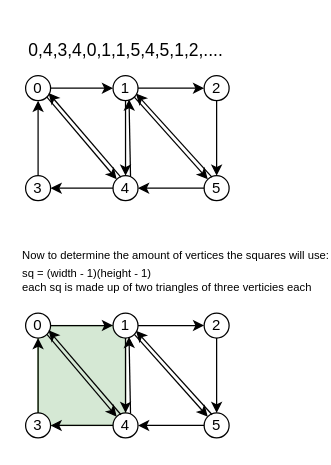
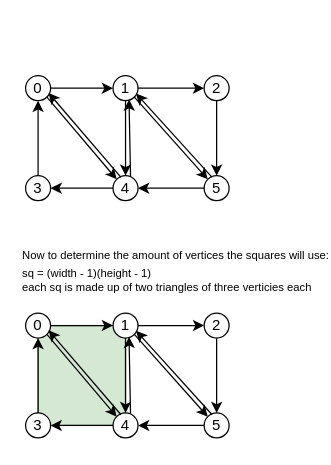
(126, 51) -> none
